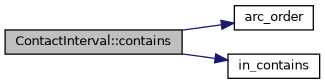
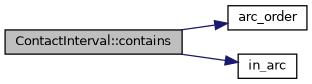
(274, 66) -> (267, 66)
